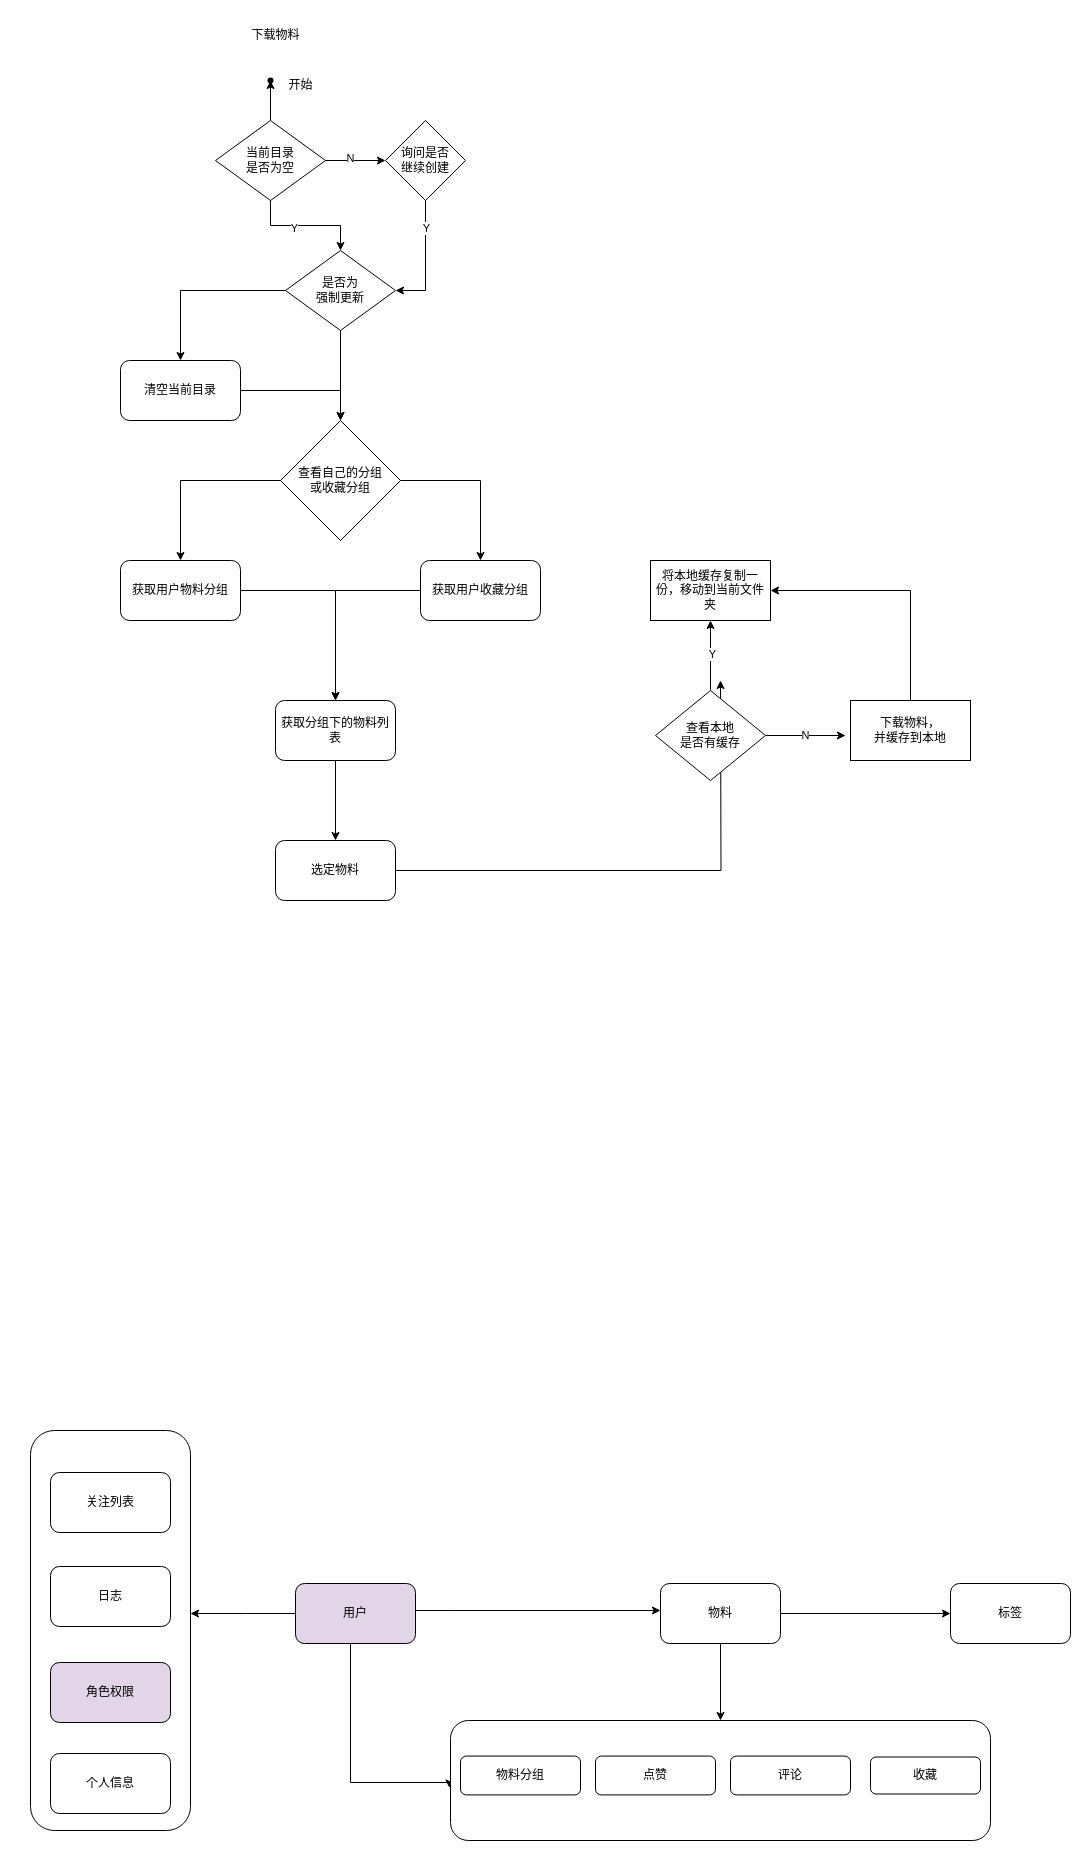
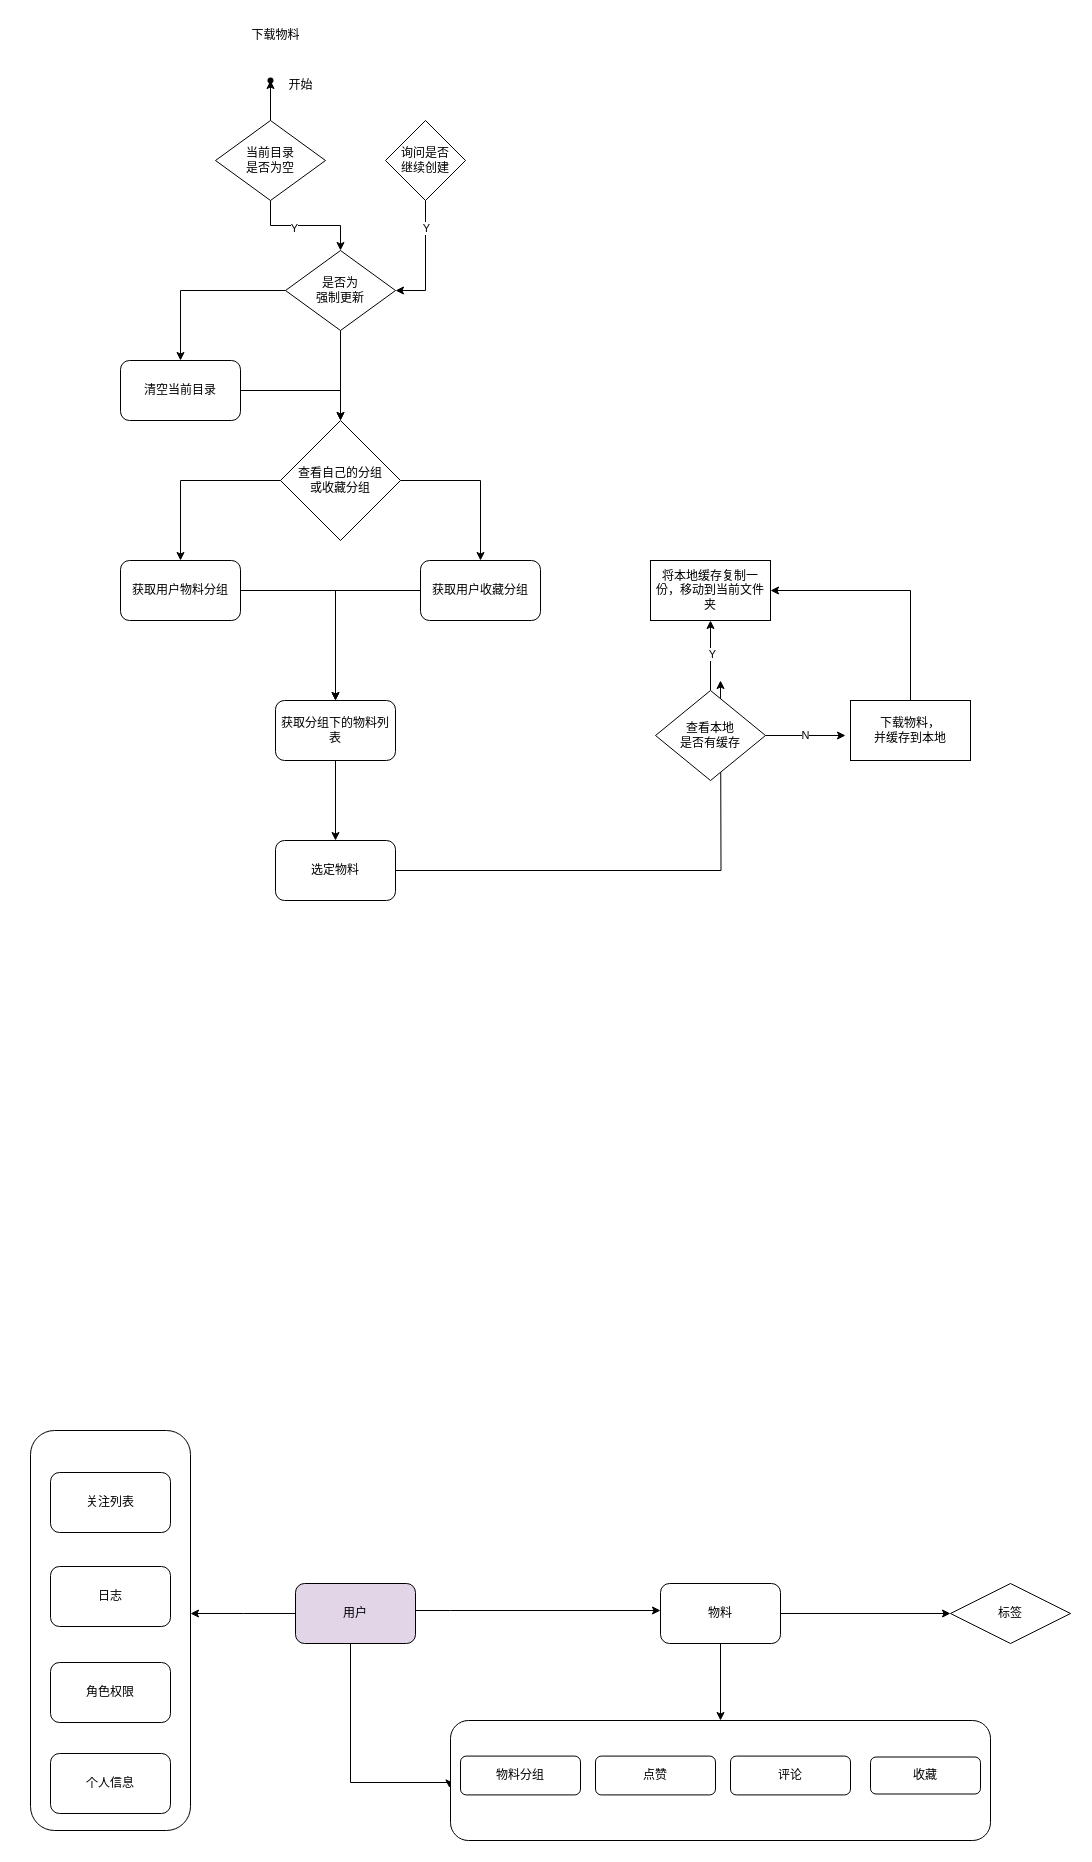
(352, 161) -> none
(1011, 1614) -> (1011, 1614)
(111, 1693) -> (111, 1693)
